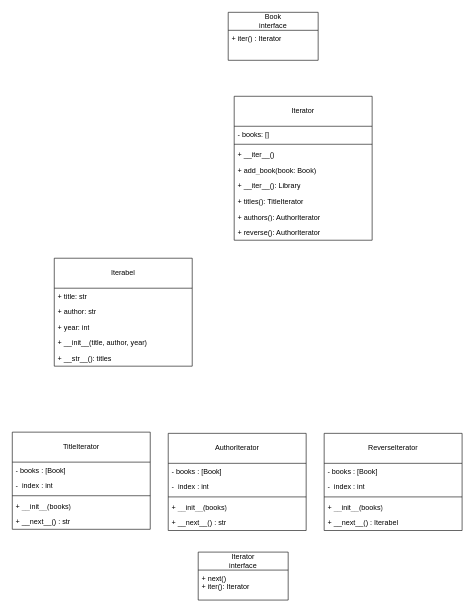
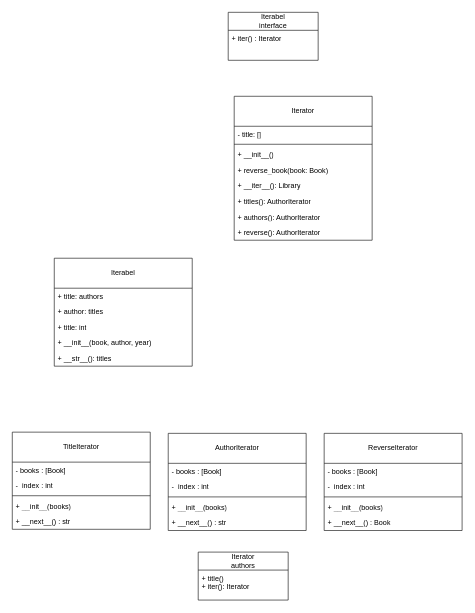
(273, 21) -> (273, 21)
(257, 135) -> (255, 135)
(260, 155) -> (259, 155)
(279, 171) -> (288, 171)
(282, 202) -> (286, 202)
(77, 297) -> (85, 297)
(81, 312) -> (85, 312)
(76, 328) -> (76, 328)
(112, 344) -> (112, 344)
(370, 524) -> (362, 524)
(243, 561) -> (243, 561)
(234, 583) -> (234, 583)
